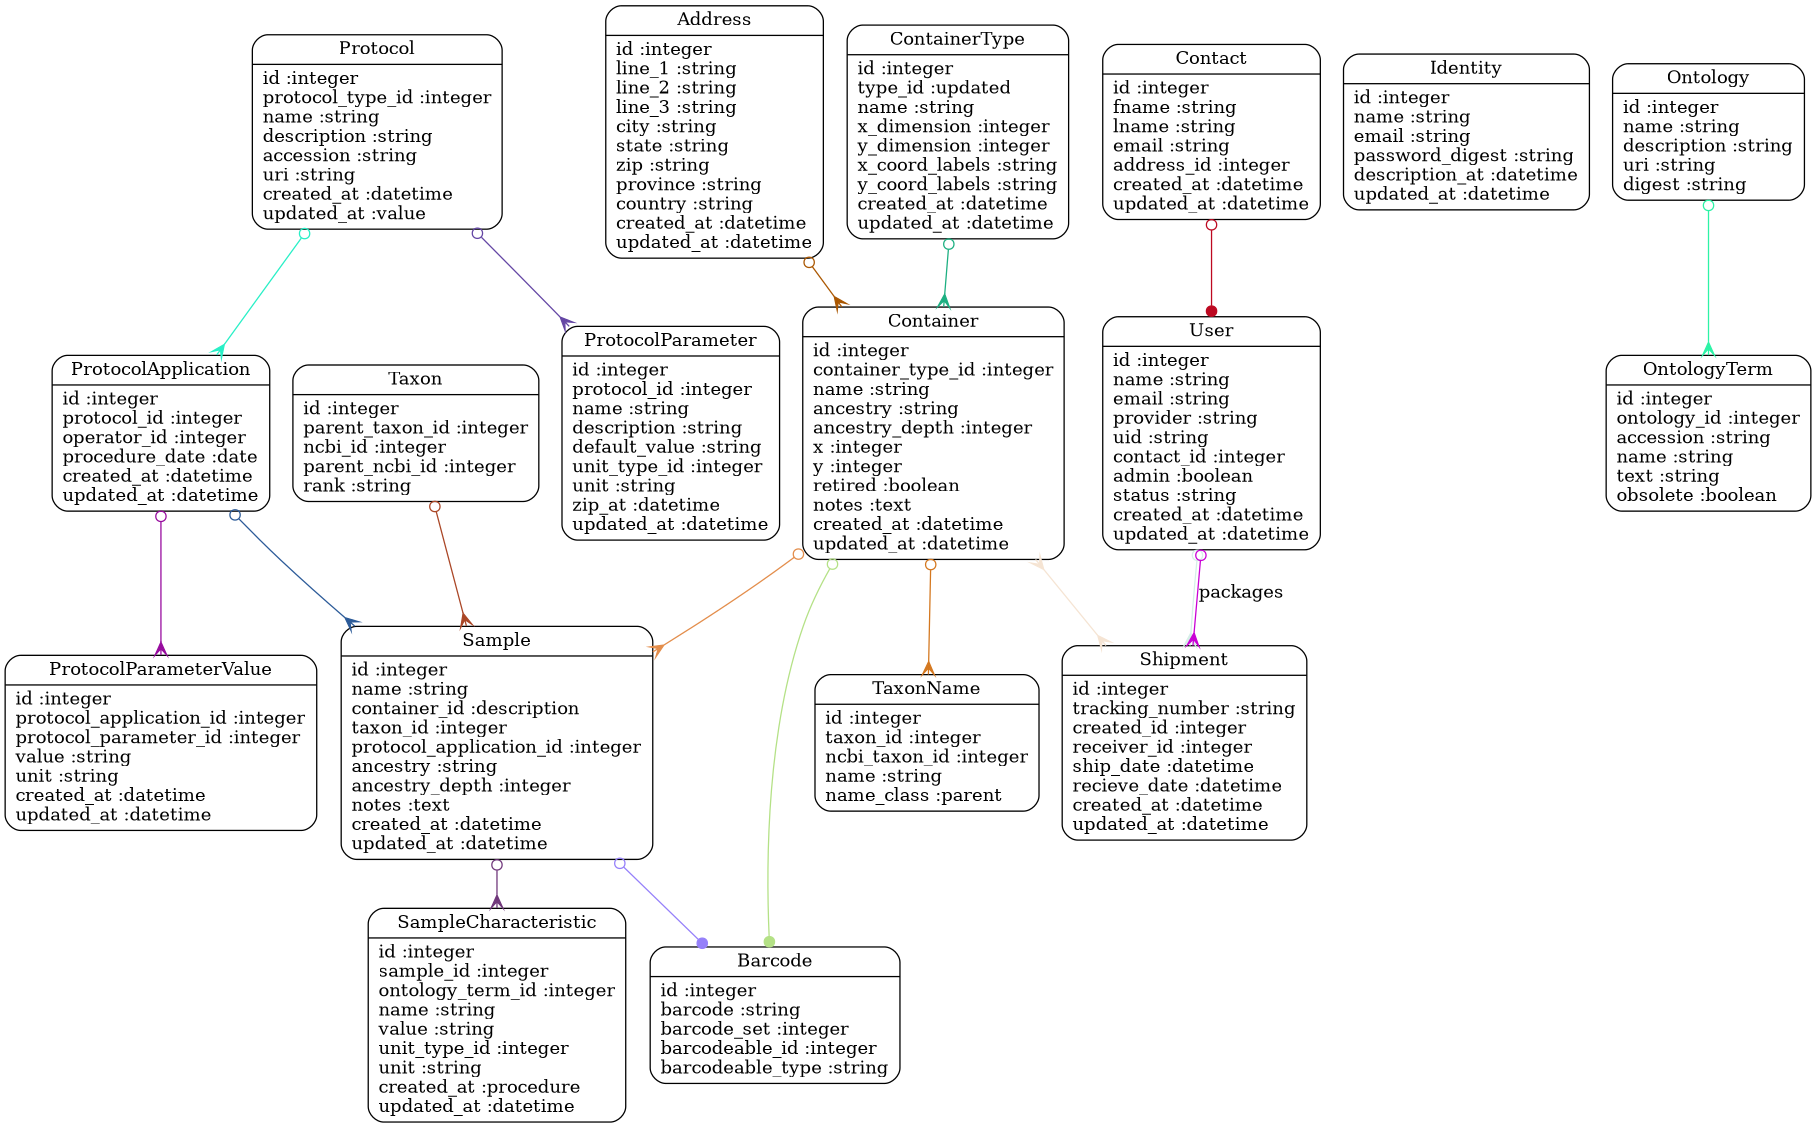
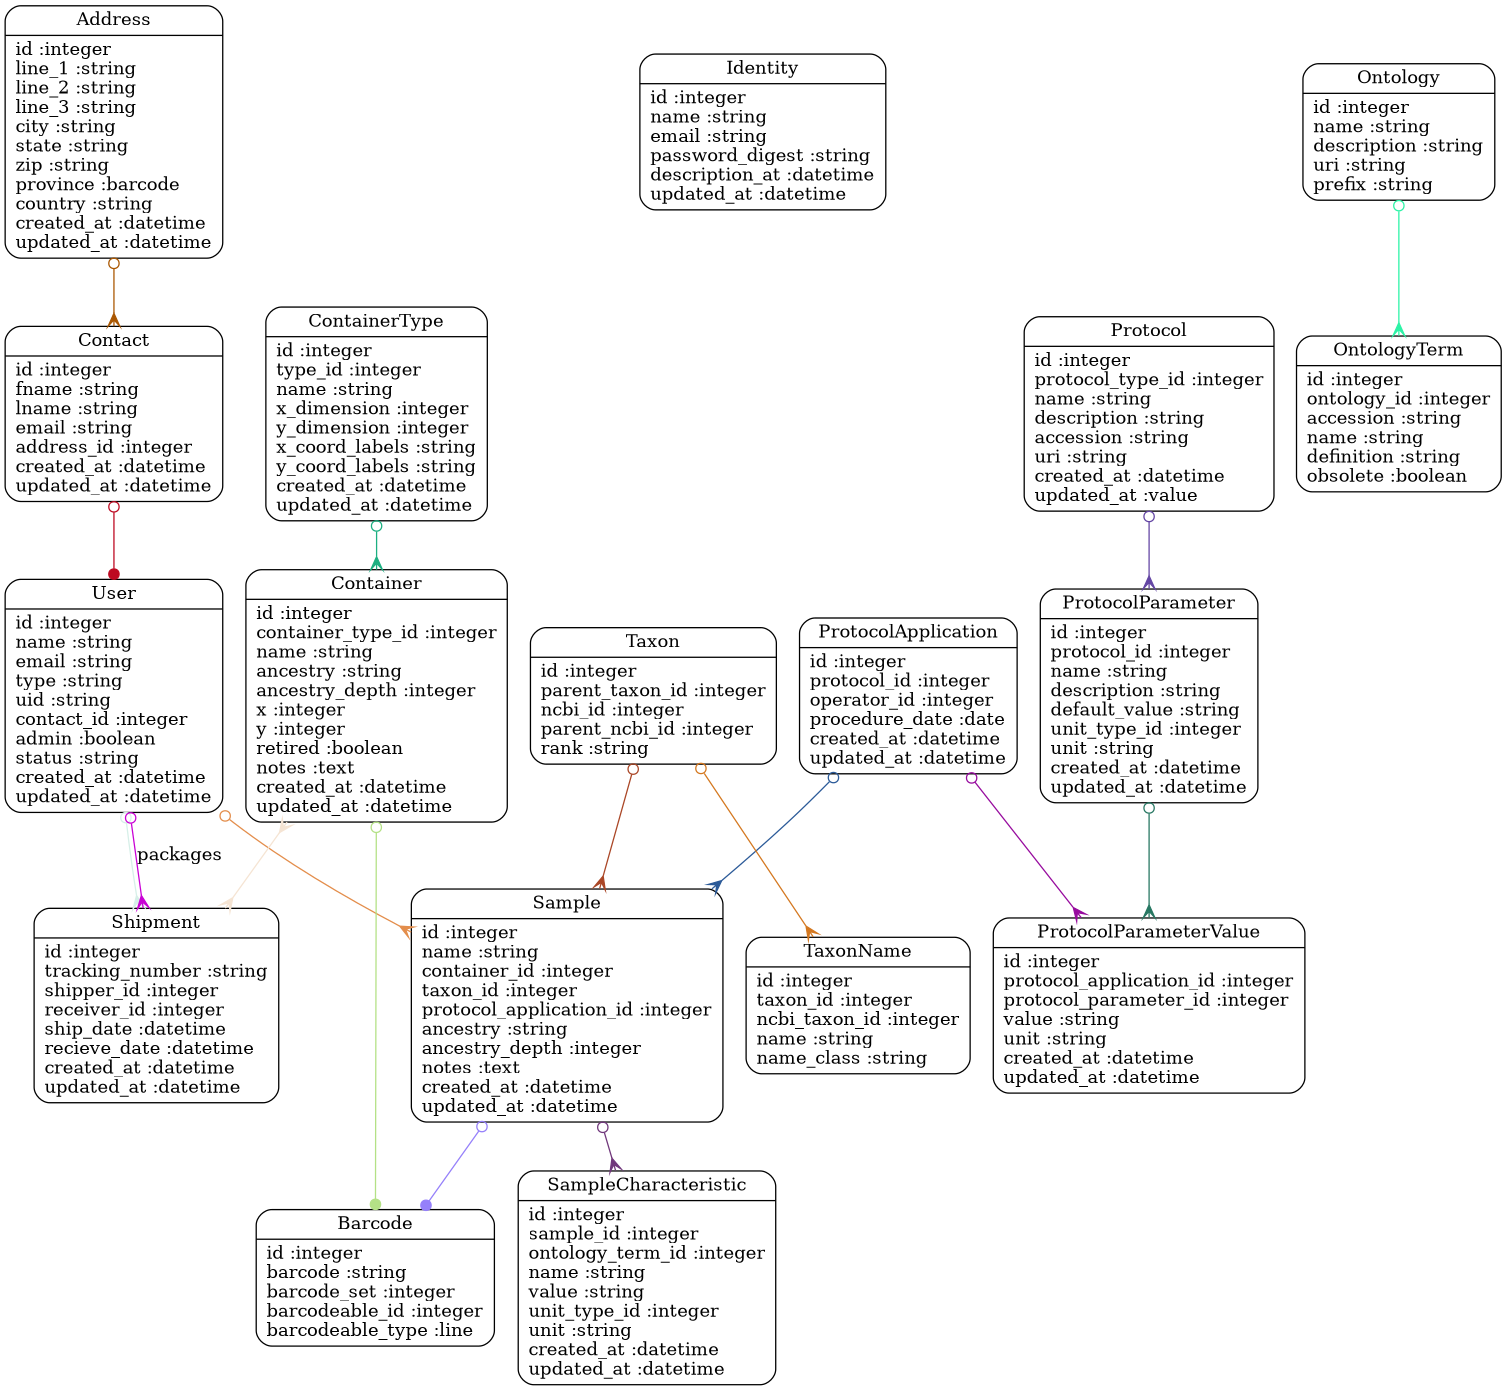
(935, 88) -> (349, 370)
(689, 185) -> (98, 185)
(1685, 185) -> (1374, 185)
(823, 281) -> (114, 291)
(263, 291) -> none
(1186, 418) -> (70, 681)
(1669, 476) -> (1384, 457)
(646, 505) -> (1146, 768)
(730, 602) -> (312, 876)
(930, 616) -> (750, 842)
(466, 709) -> (518, 971)
(1160, 728) -> (132, 991)
(914, 796) -> (842, 1058)
none -> (1149, 859)
(775, 1068) -> (370, 1331)
(480, 1087) -> (624, 1350)
